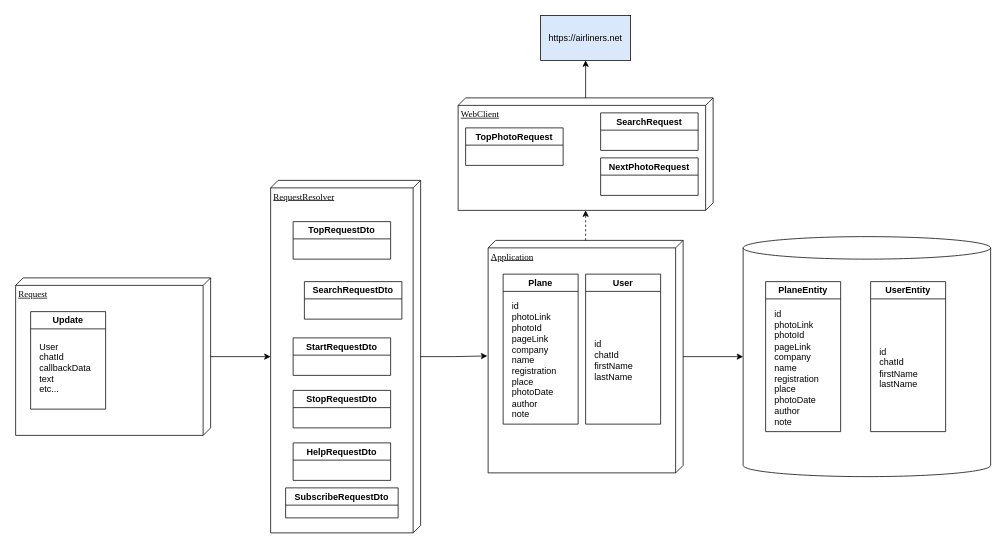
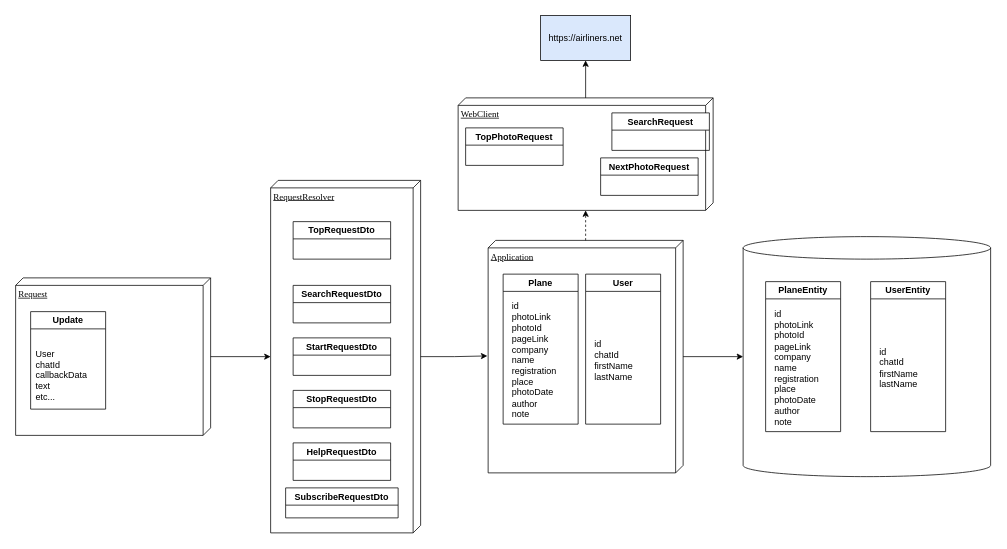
(649, 132) -> (660, 132)
(353, 300) -> (342, 304)
(68, 368) -> (64, 375)
